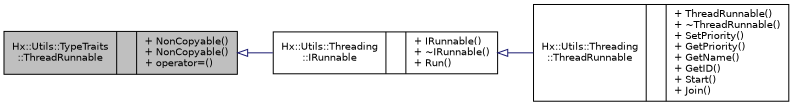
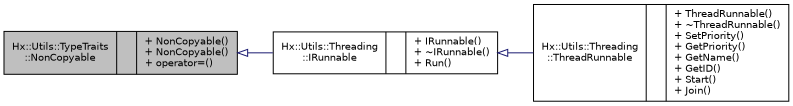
(60, 58) -> (60, 58)
